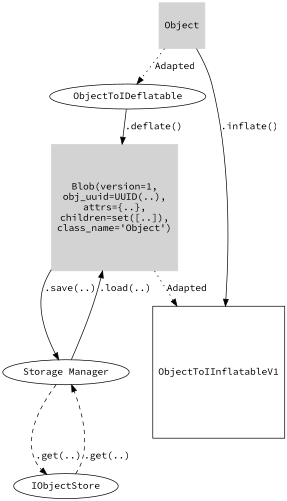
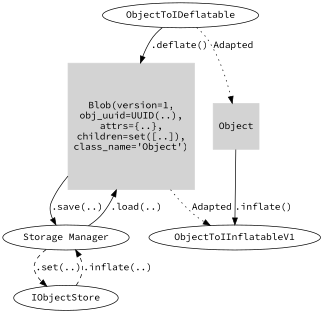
(153, 64) -> (219, 59)
(219, 372) -> (235, 238)
(59, 456) -> (59, 268)
(107, 456) -> (118, 268)
